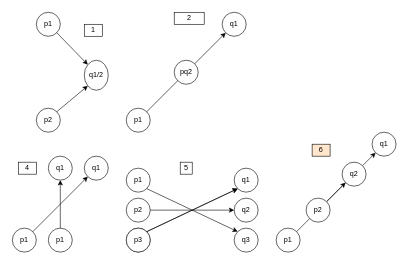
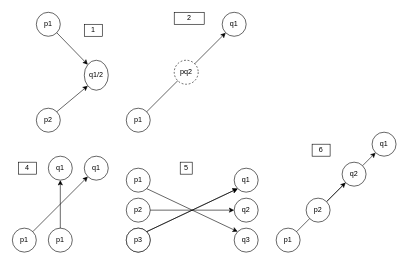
(186, 72) -> (186, 72)
(321, 150) -> (321, 150)
